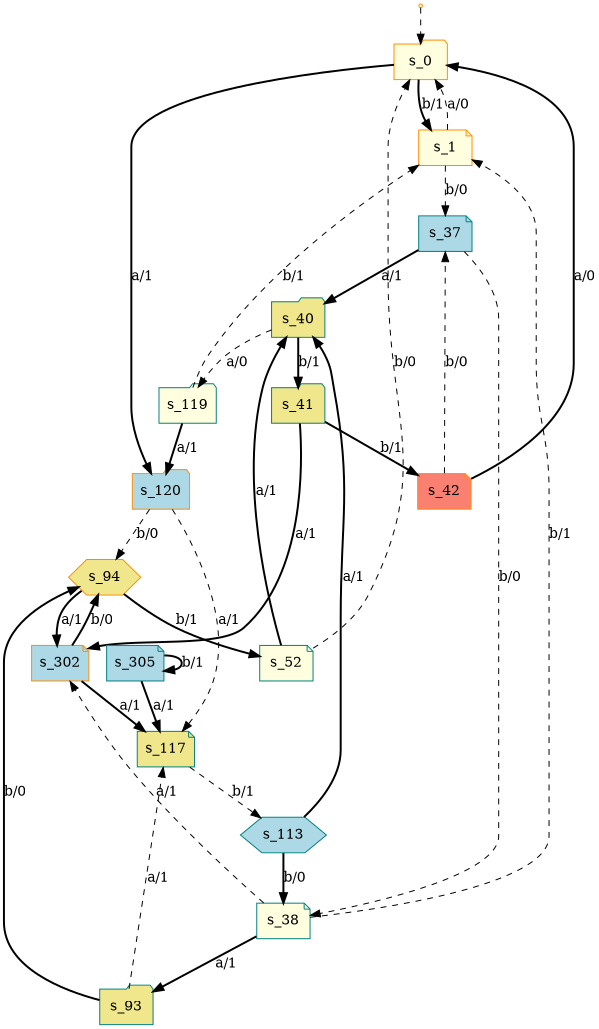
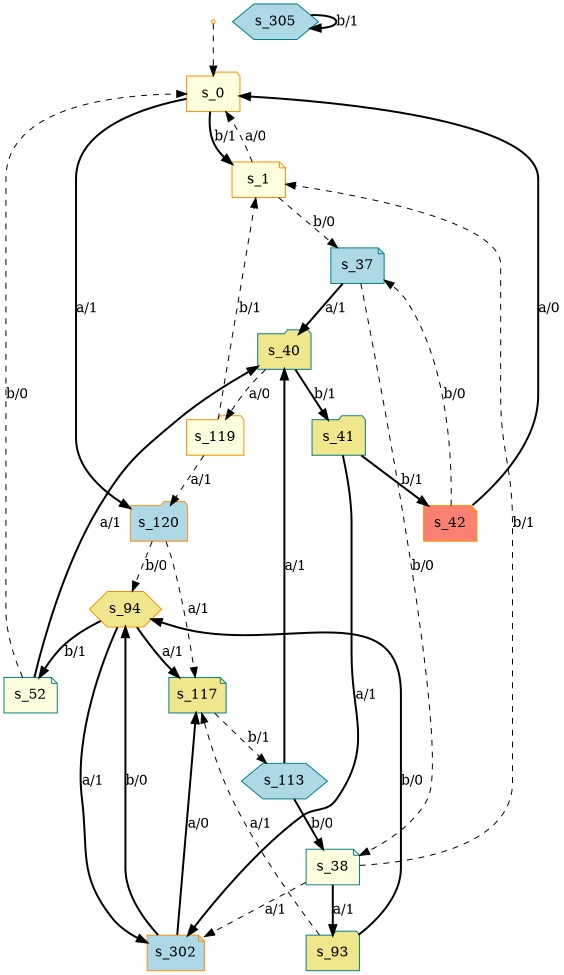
(188, 405) -> (215, 437)
(176, 444) -> (190, 476)
(135, 663) -> (276, 22)
(149, 701) -> (153, 649)
(130, 706) -> (198, 824)
